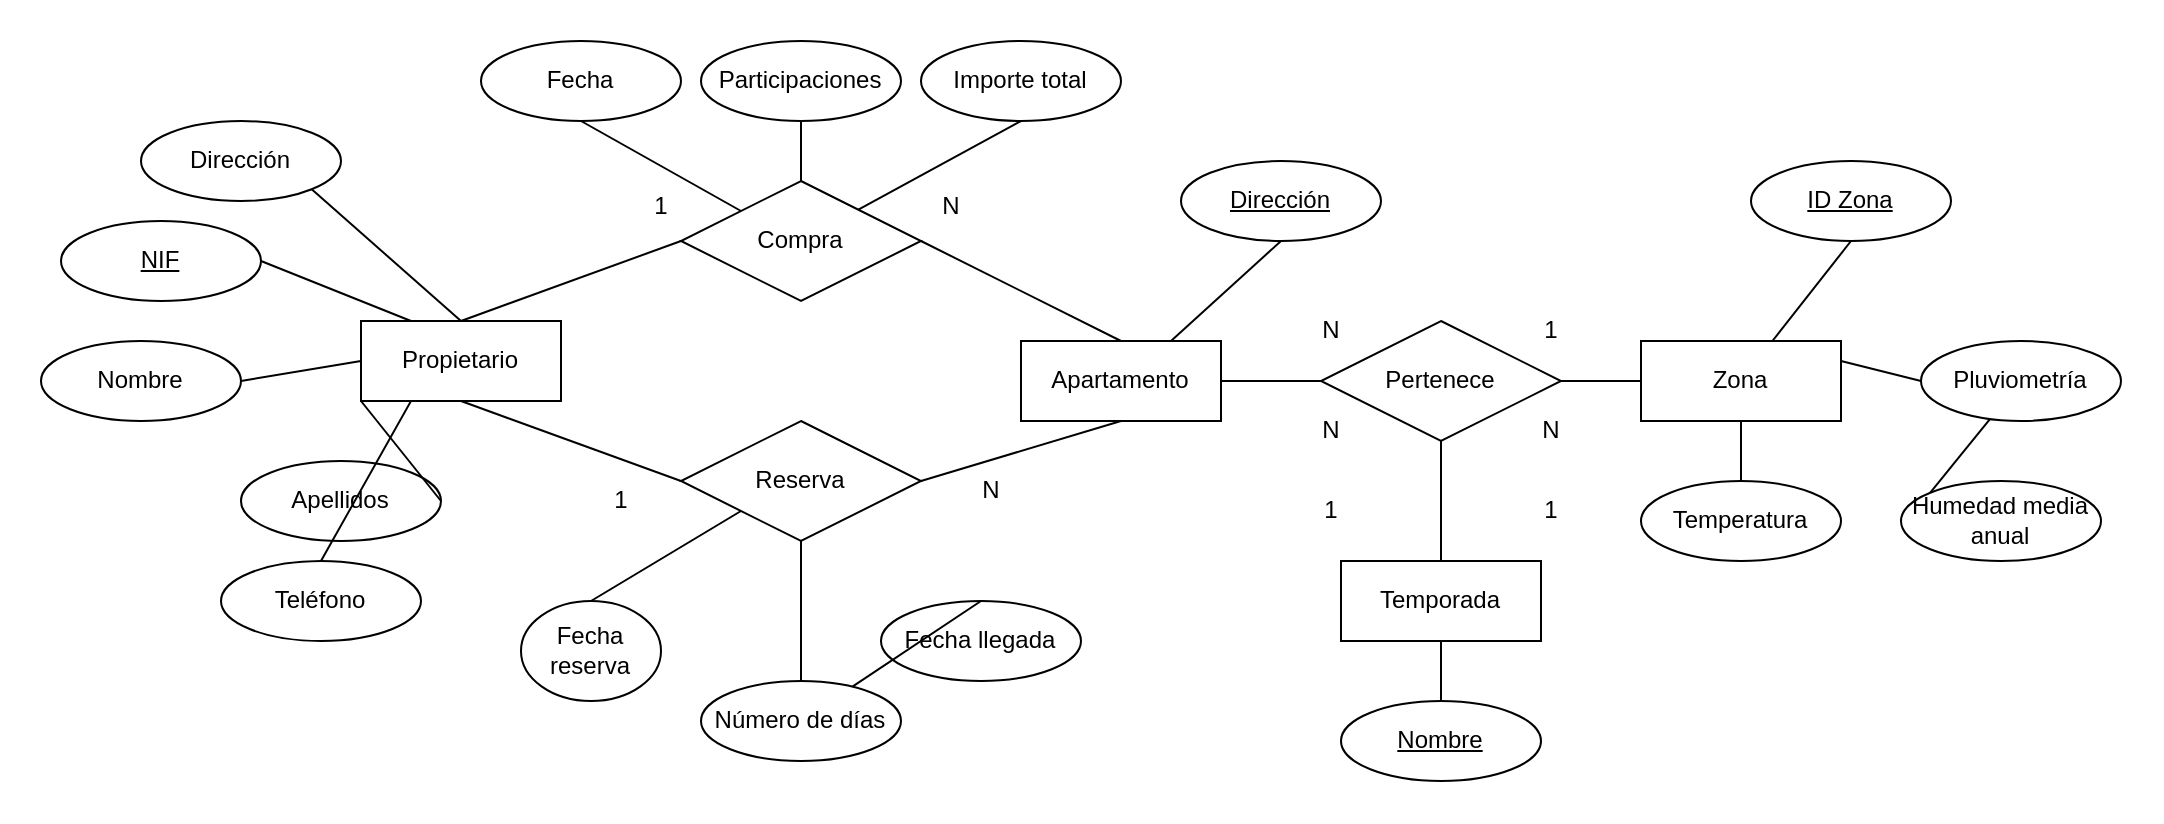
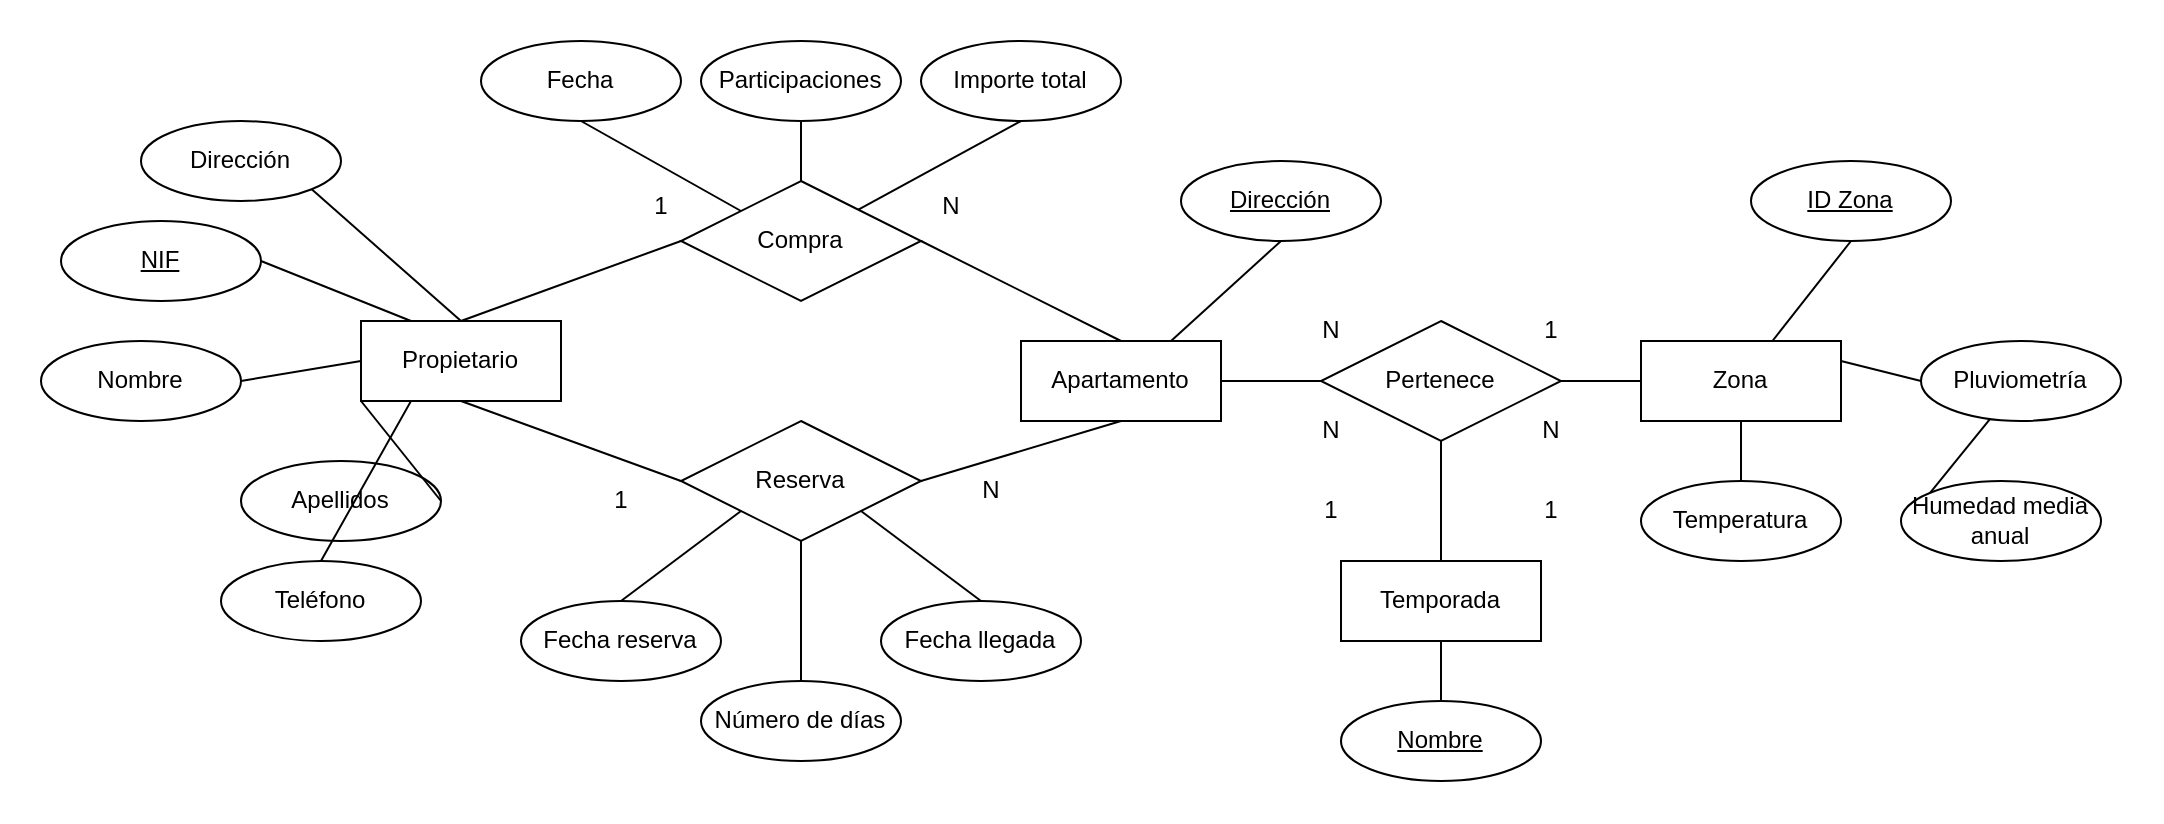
(917, 644) -> (921, 556)
(591, 651) -> (621, 641)
